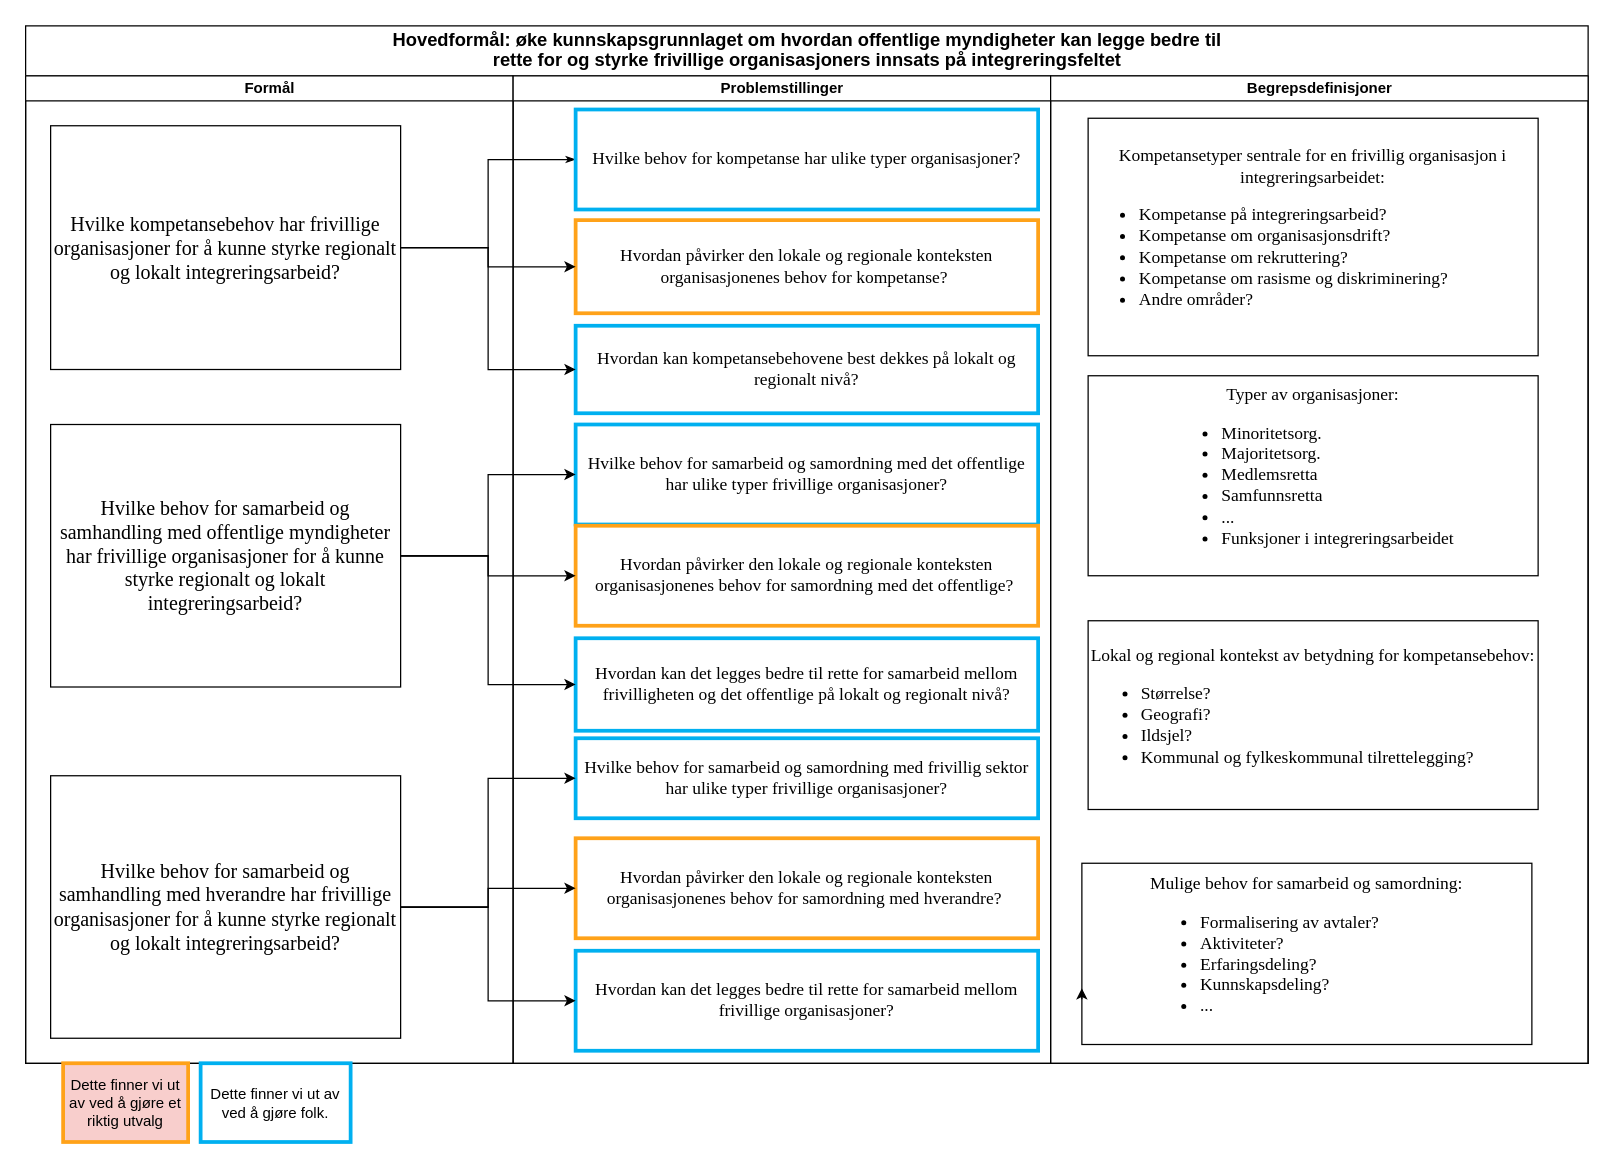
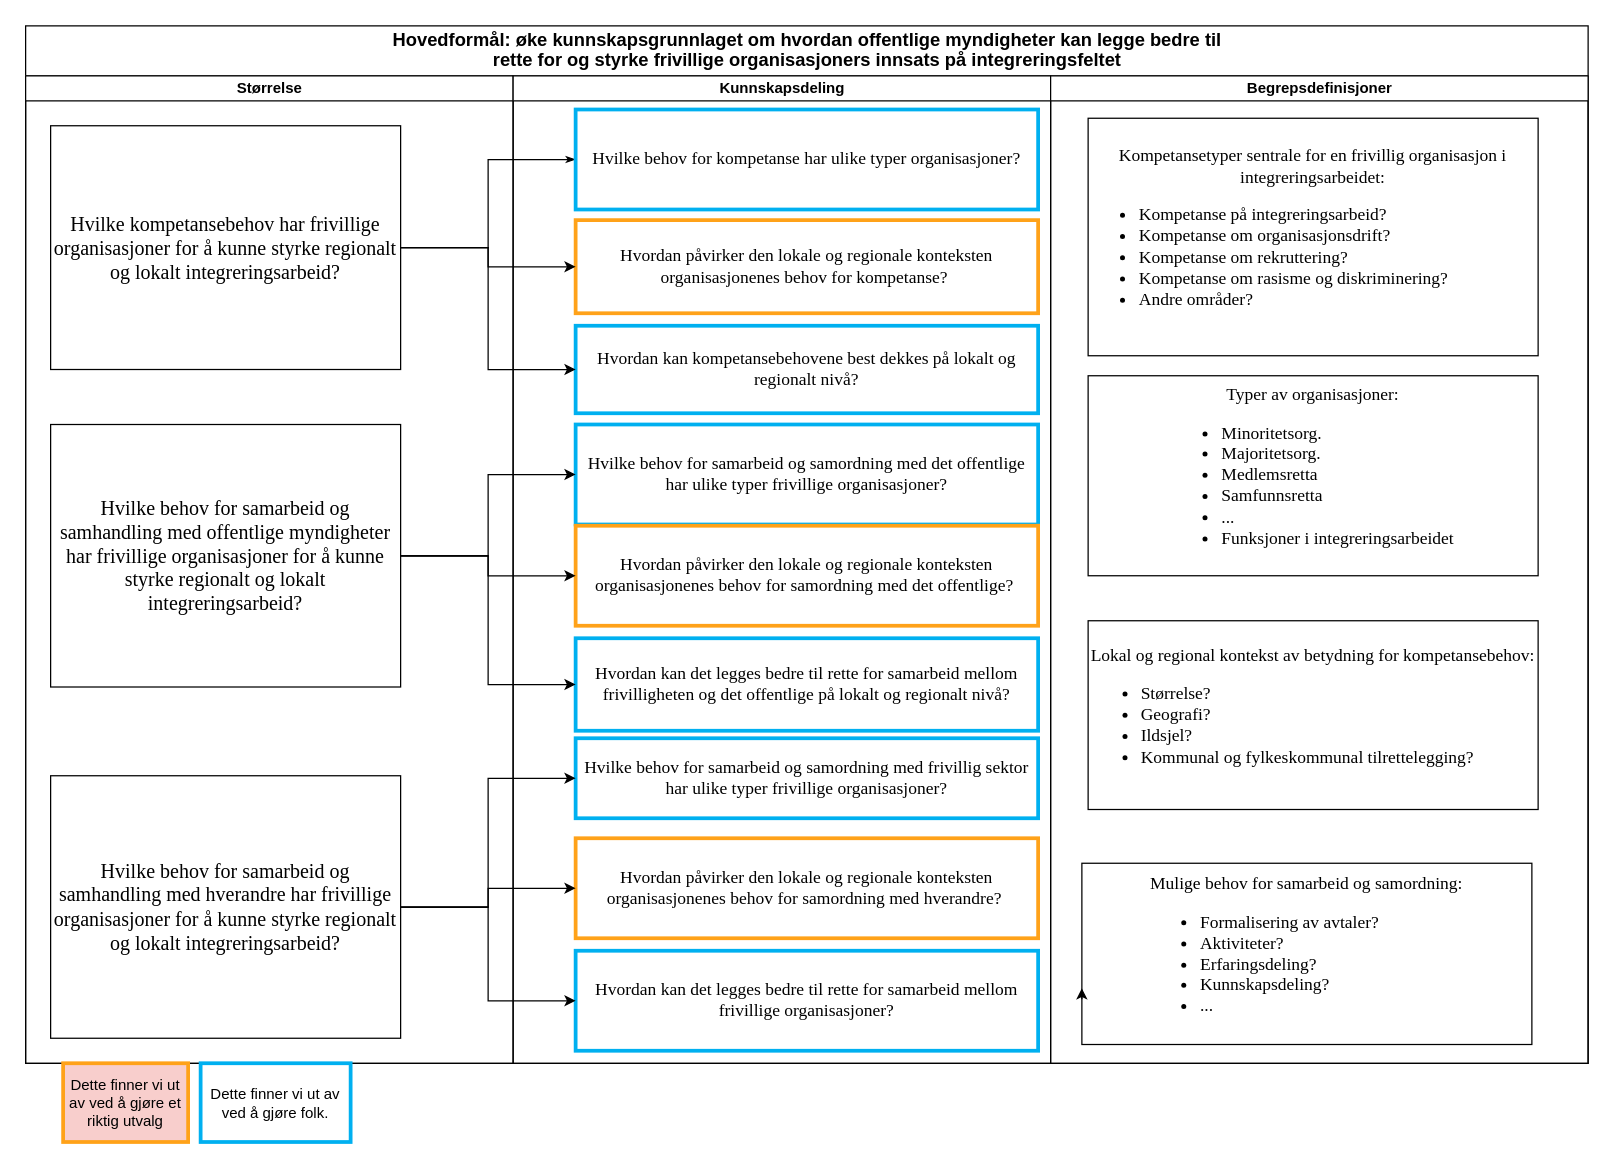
(270, 88) -> (270, 88)
(783, 88) -> (783, 88)
